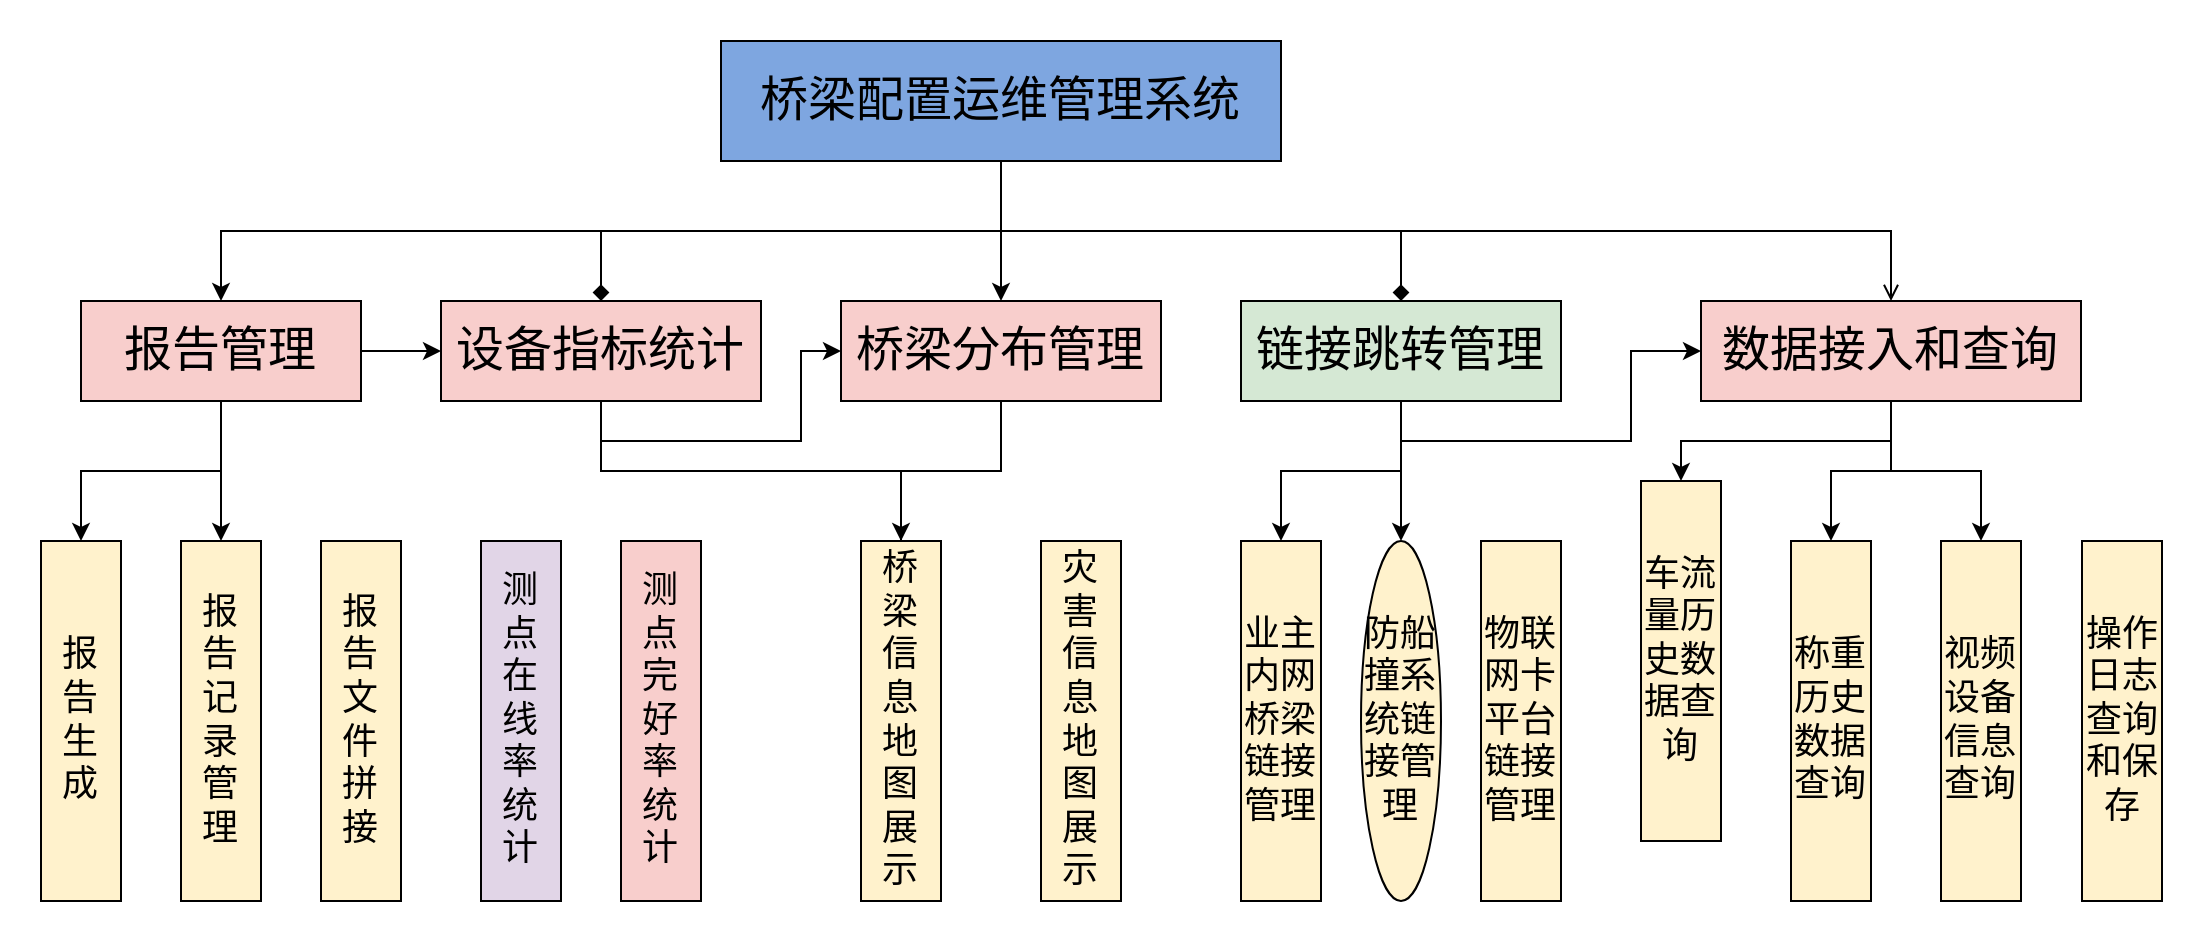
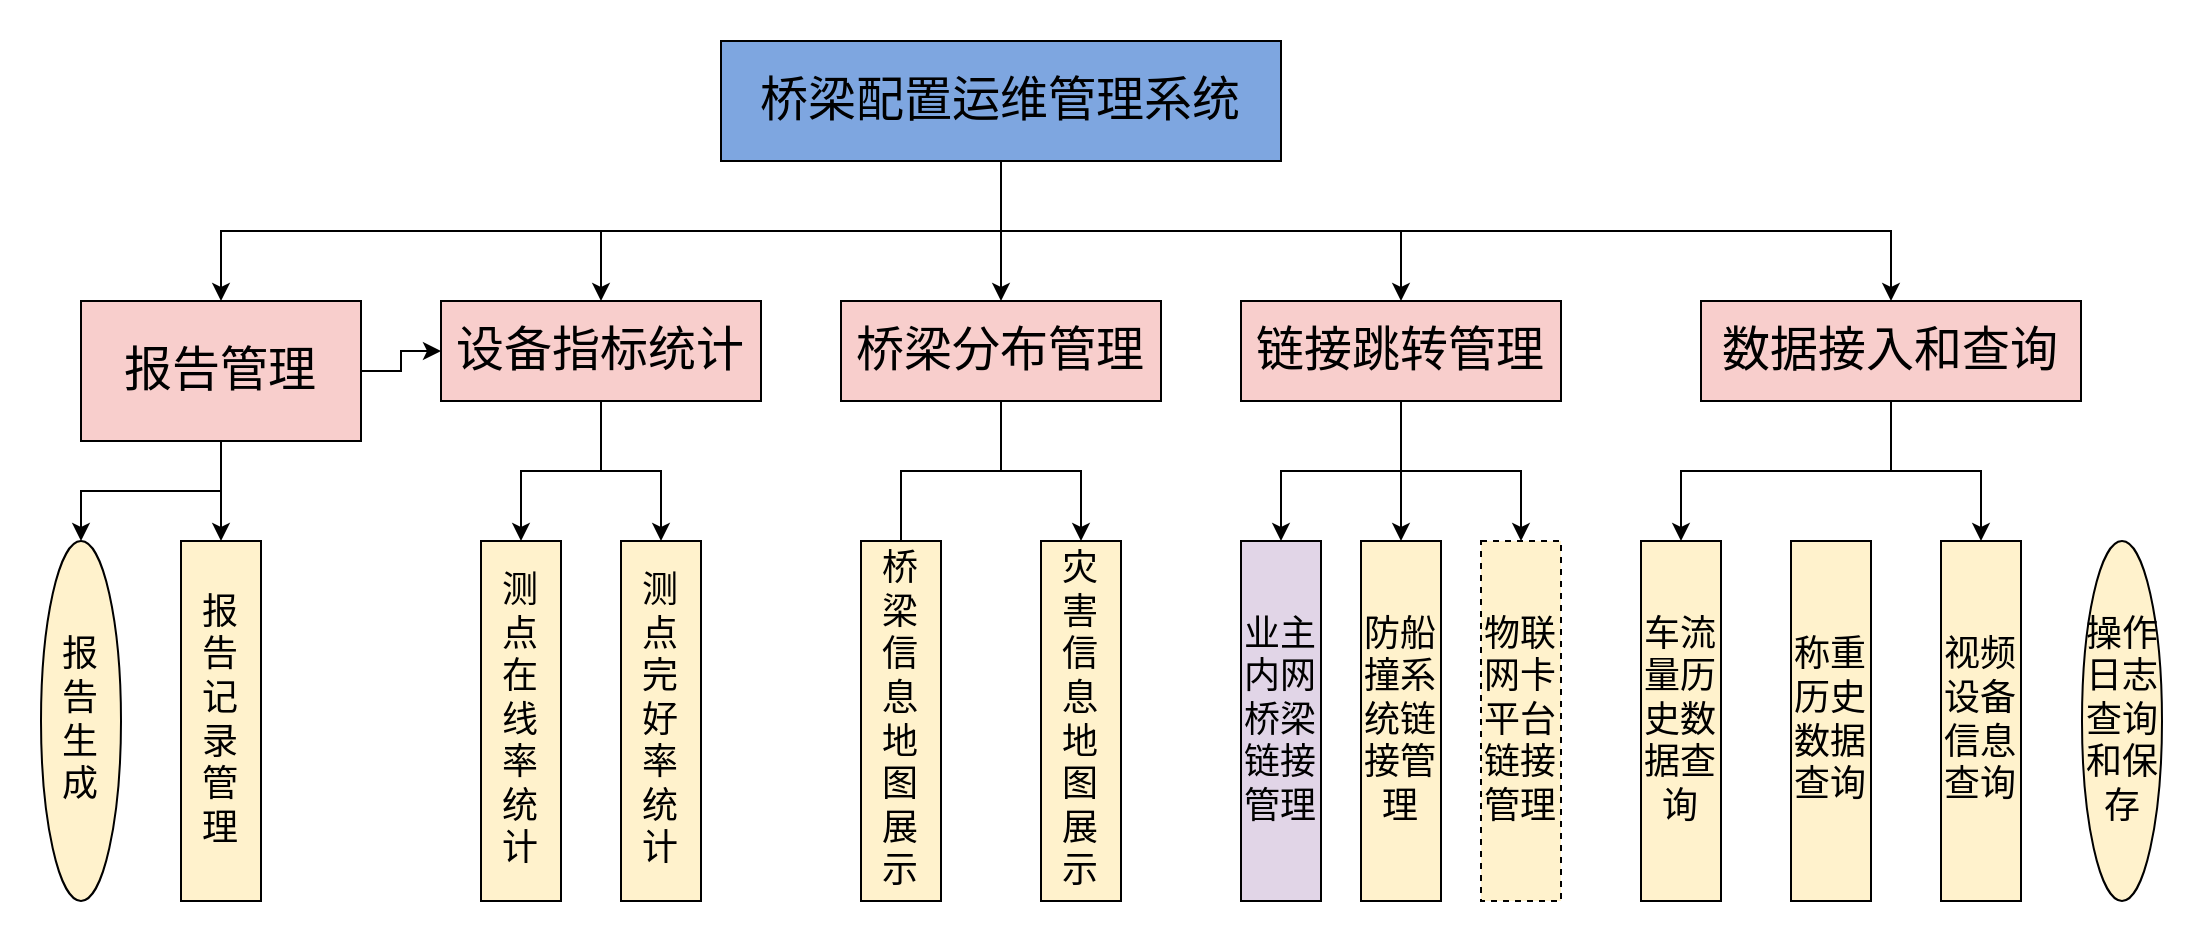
(601, 285) -> (601, 286)
(1401, 285) -> (1401, 286)
(1891, 288) -> (1891, 286)
(221, 351) -> (221, 371)
(1401, 351) -> (1401, 351)
(761, 441) -> (531, 471)
(1591, 441) -> (1491, 471)
(778, 471) -> (661, 498)
none -> (1071, 471)
(1831, 501) -> none
(1681, 661) -> (1681, 721)
(81, 721) -> (81, 721)
(361, 721) -> none
(521, 721) -> (521, 721)
(661, 721) -> (661, 721)
(1281, 721) -> (1281, 721)
(1401, 721) -> (1401, 721)
(1521, 721) -> (1521, 721)
(2122, 721) -> (2122, 721)
